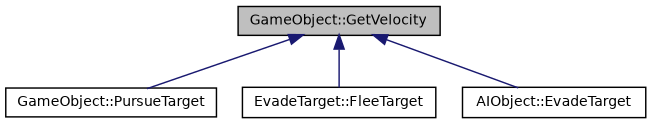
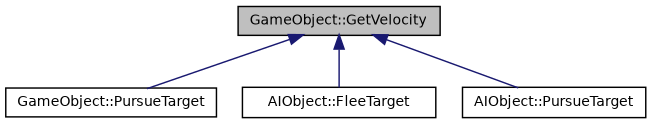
(339, 102) -> (339, 102)
(554, 102) -> (554, 102)
